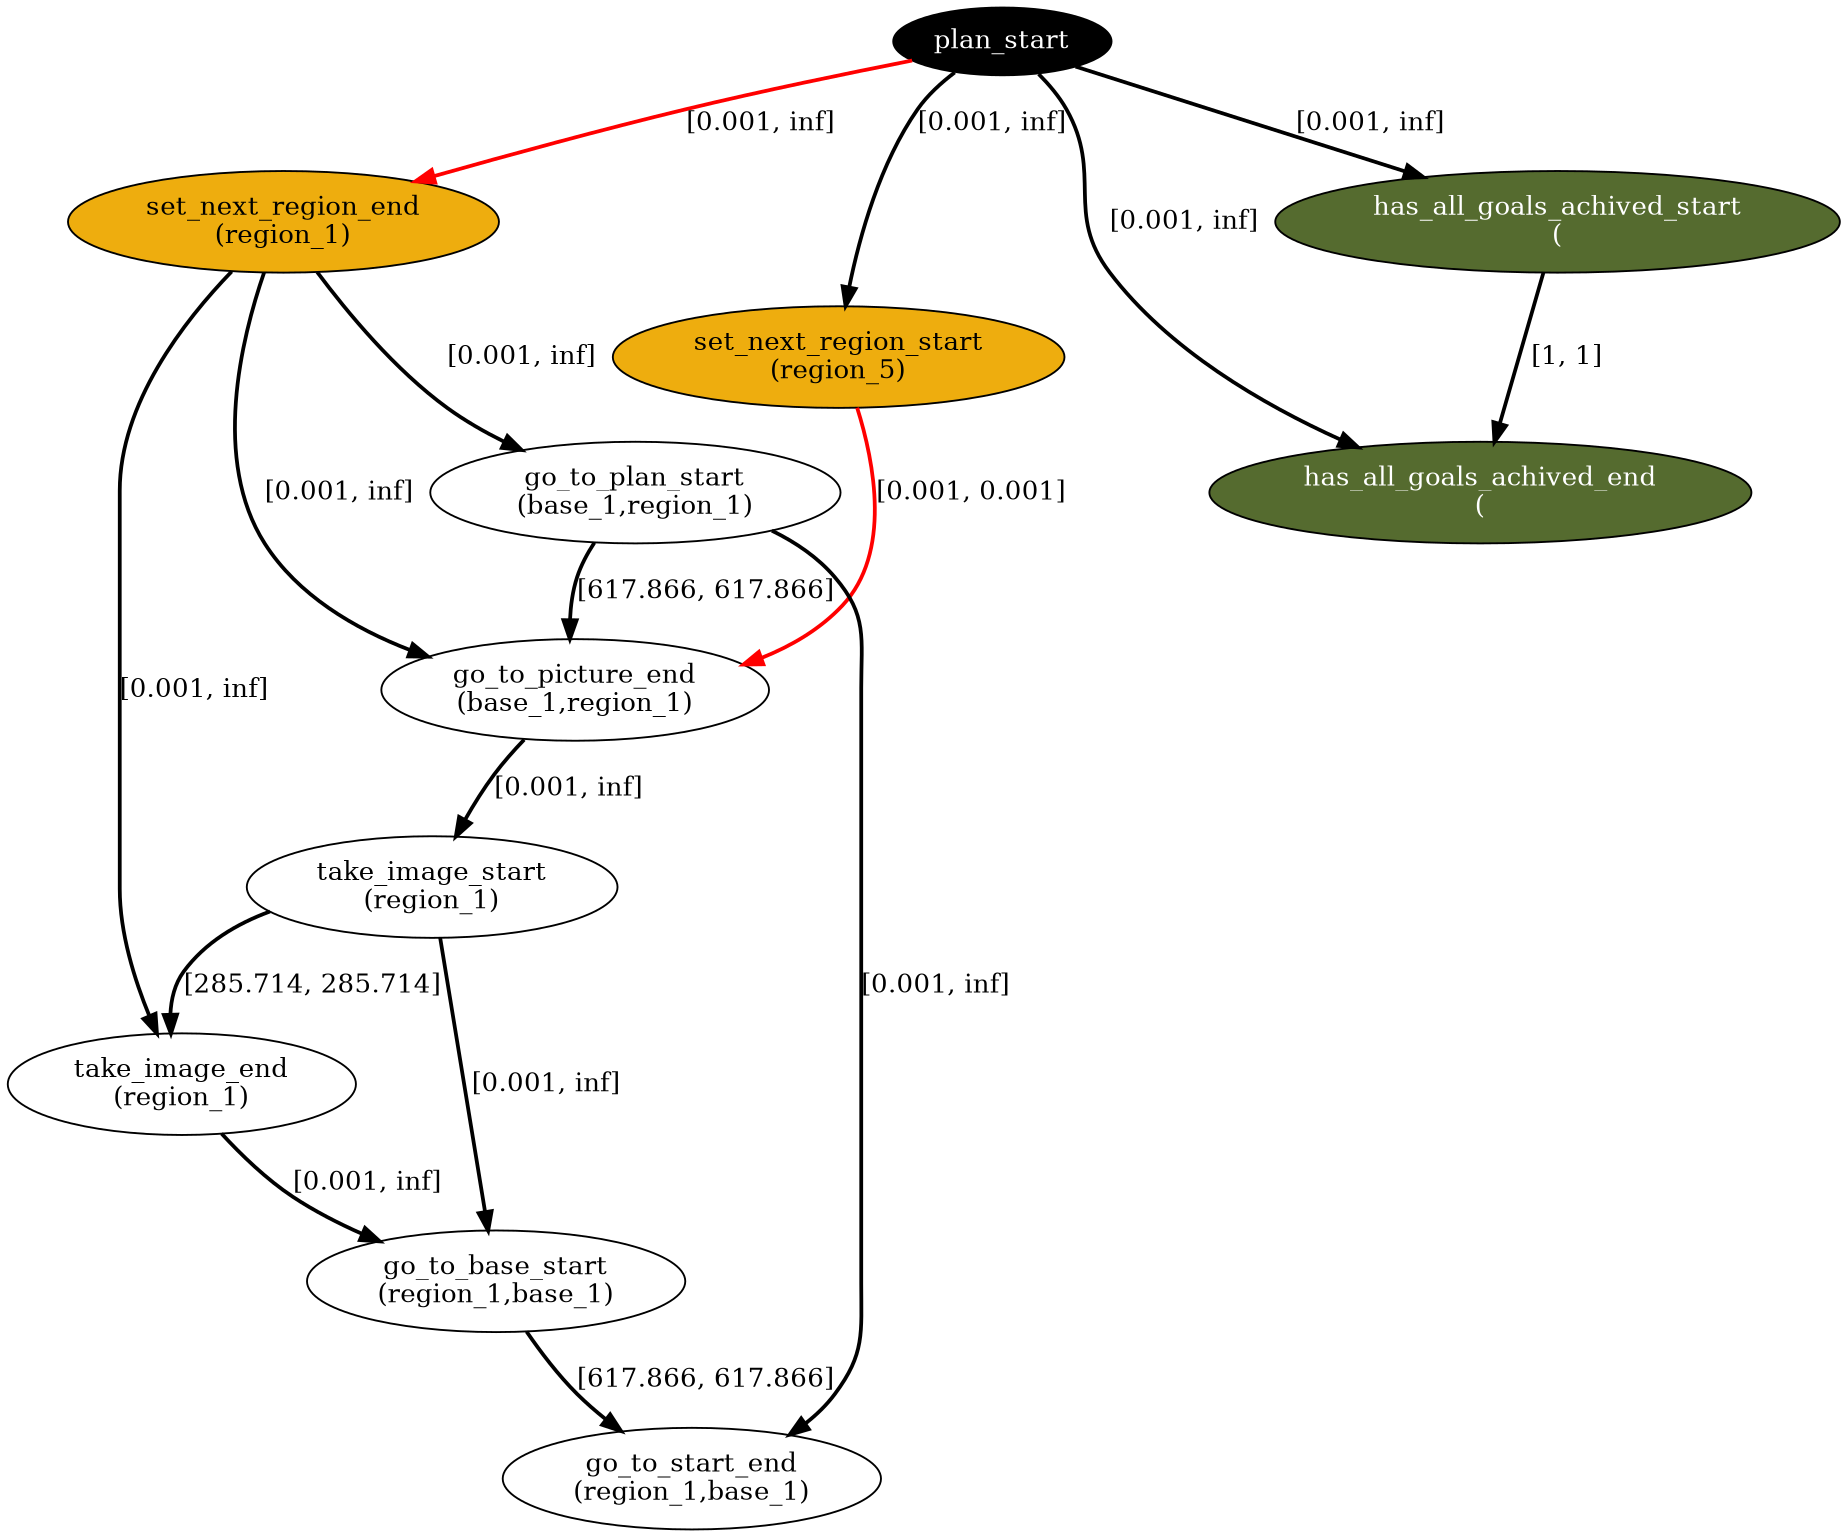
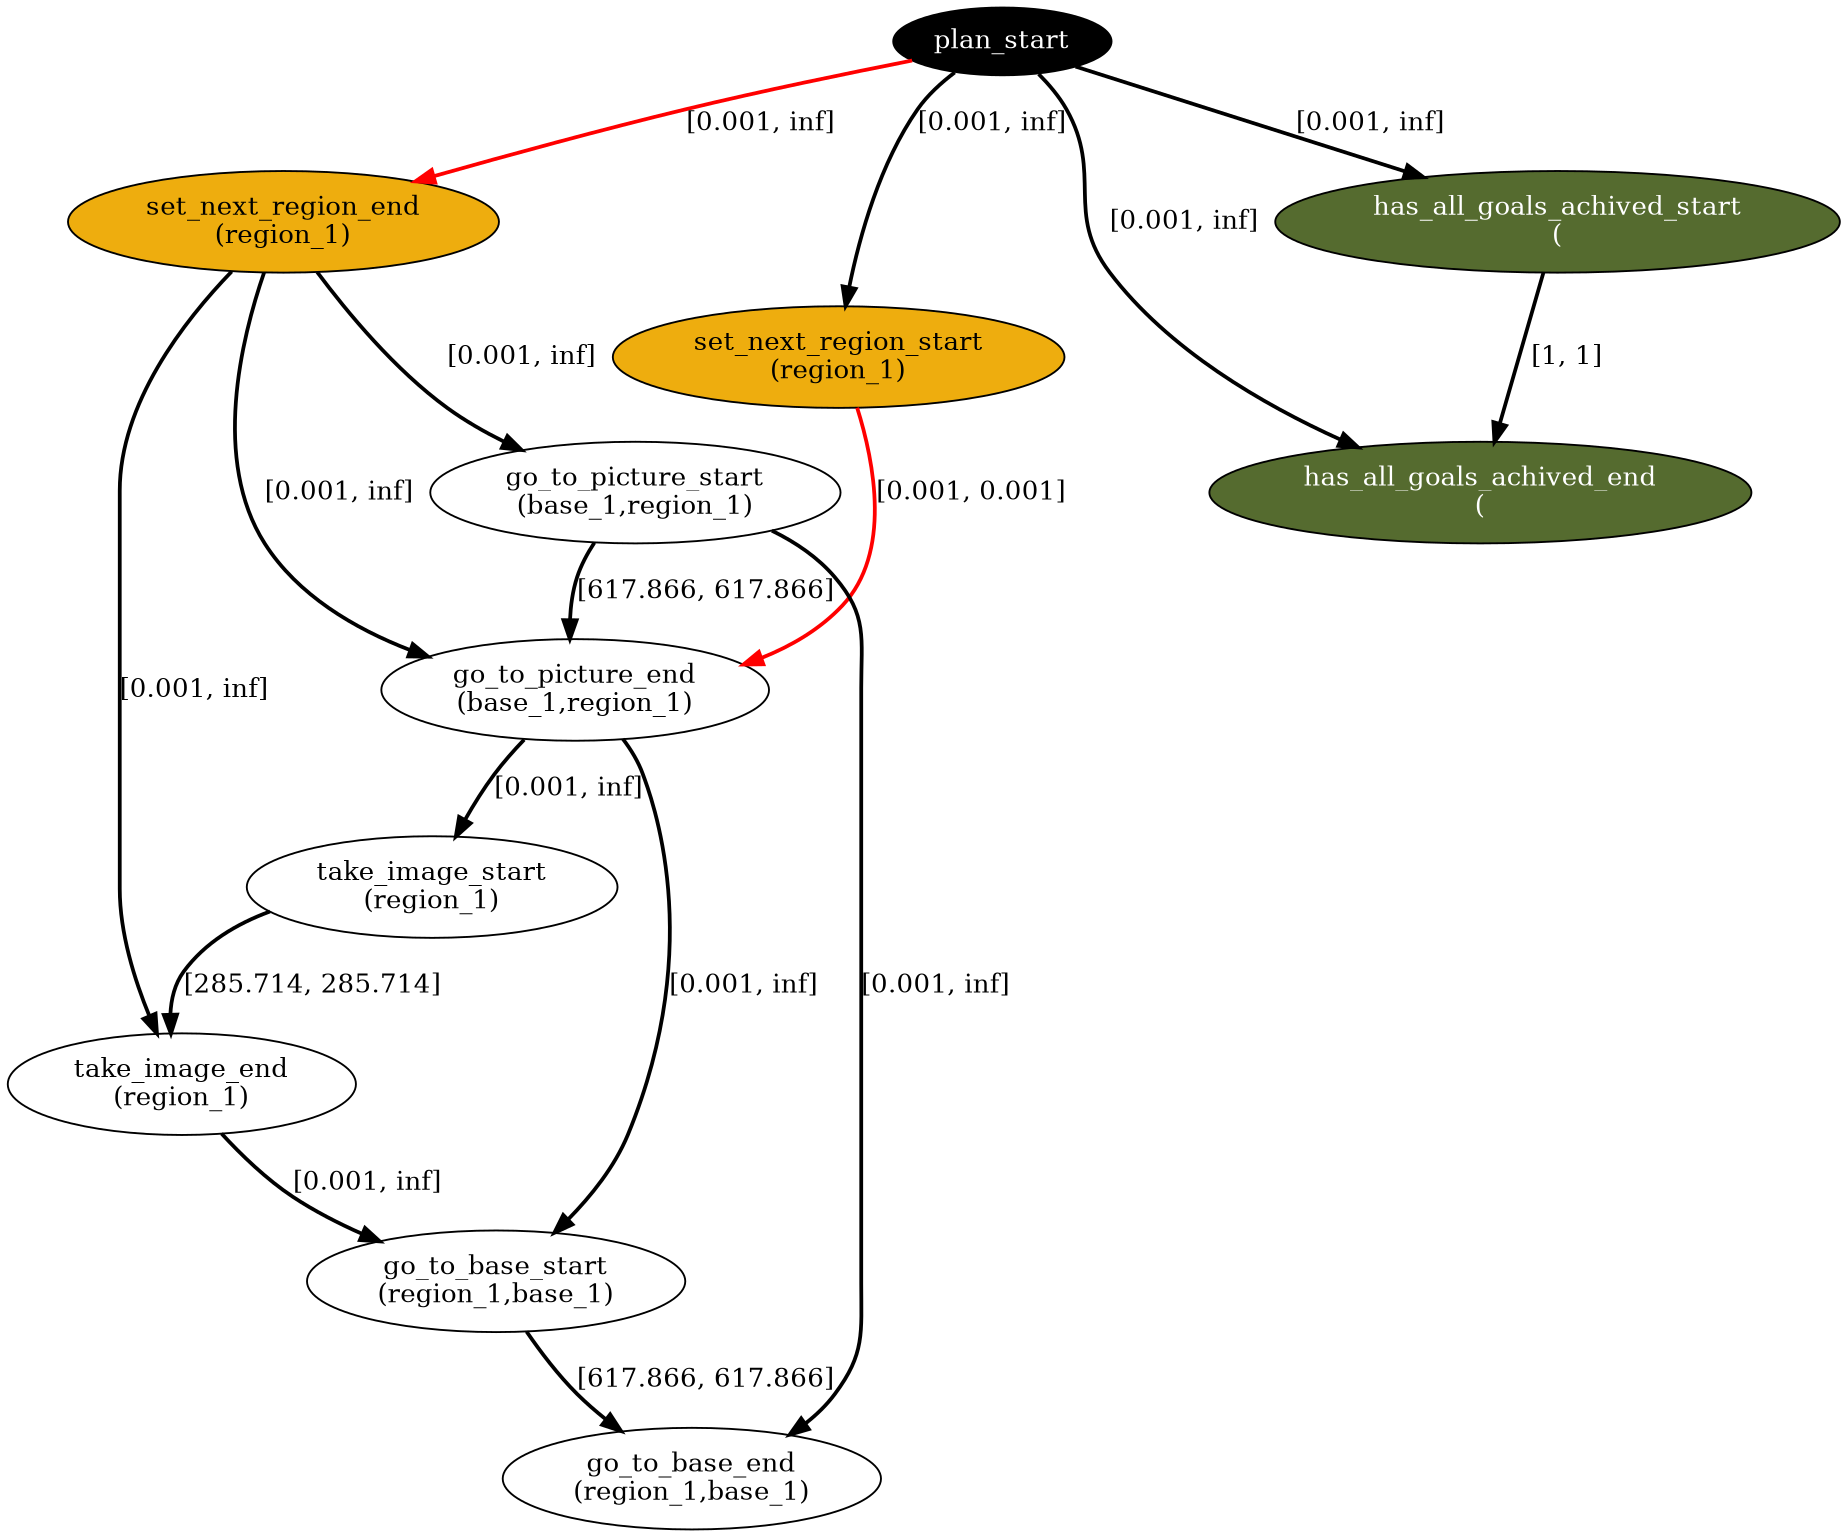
(839, 357) -> (839, 357)
(635, 493) -> (635, 493)
(463, 1075) -> (666, 987)
(692, 1479) -> (692, 1479)
